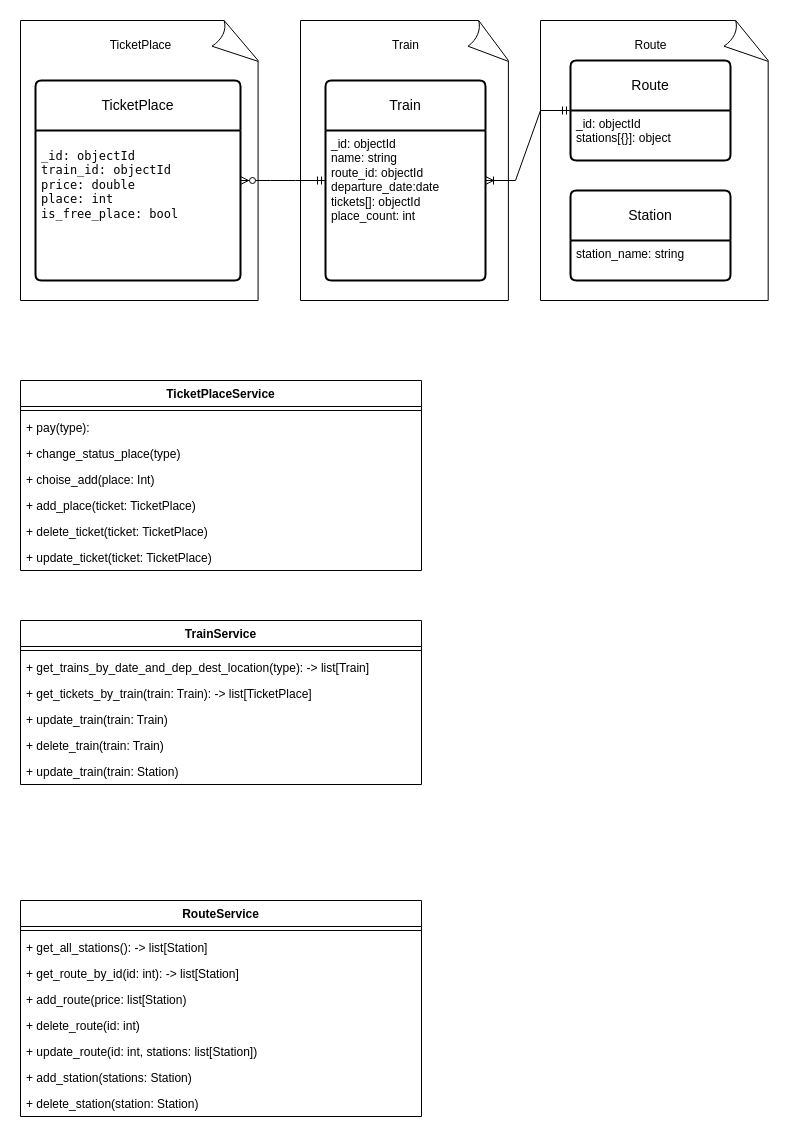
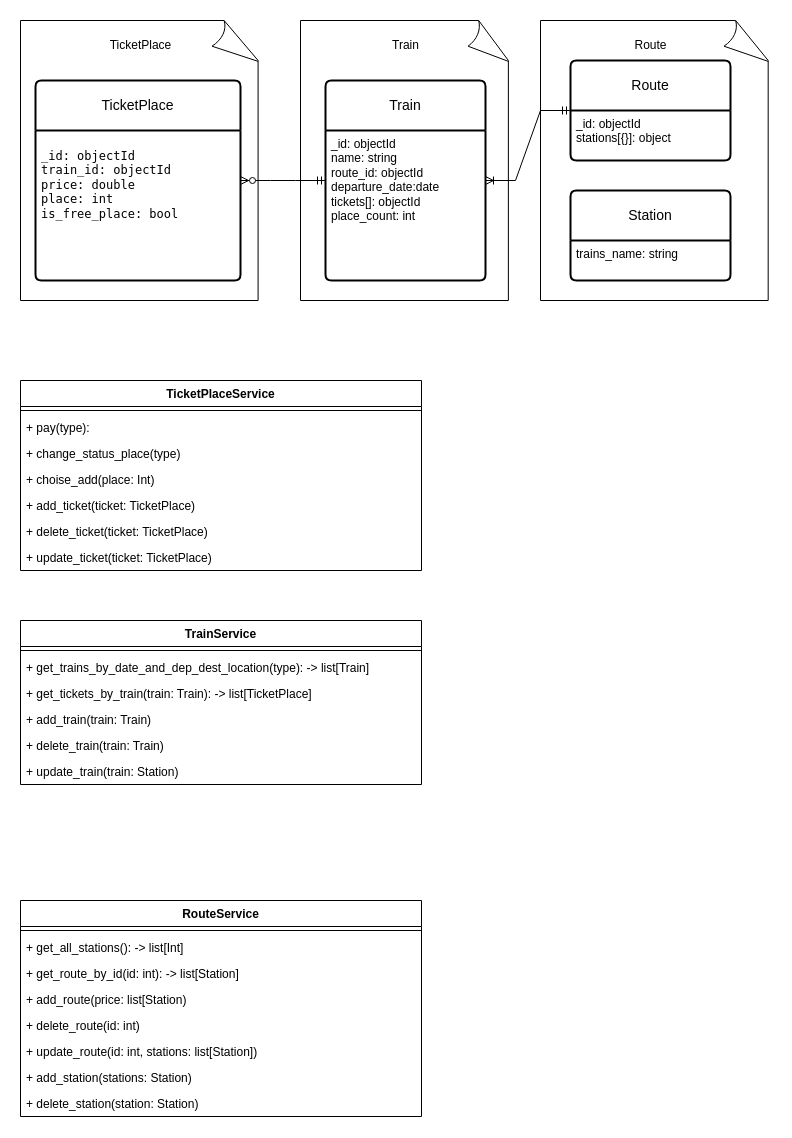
(637, 255) -> (634, 255)
(123, 507) -> (126, 507)
(111, 721) -> (101, 721)
(139, 949) -> (127, 949)
